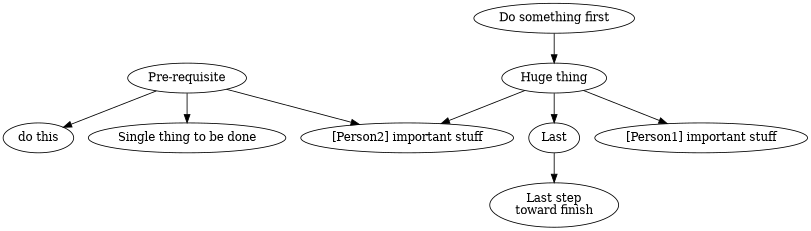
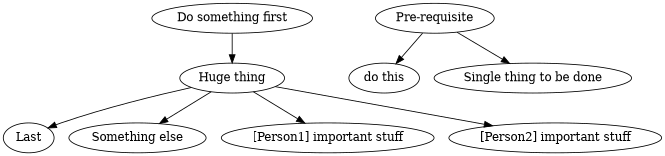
(289, 106) -> none
none -> (137, 138)
(554, 205) -> none
